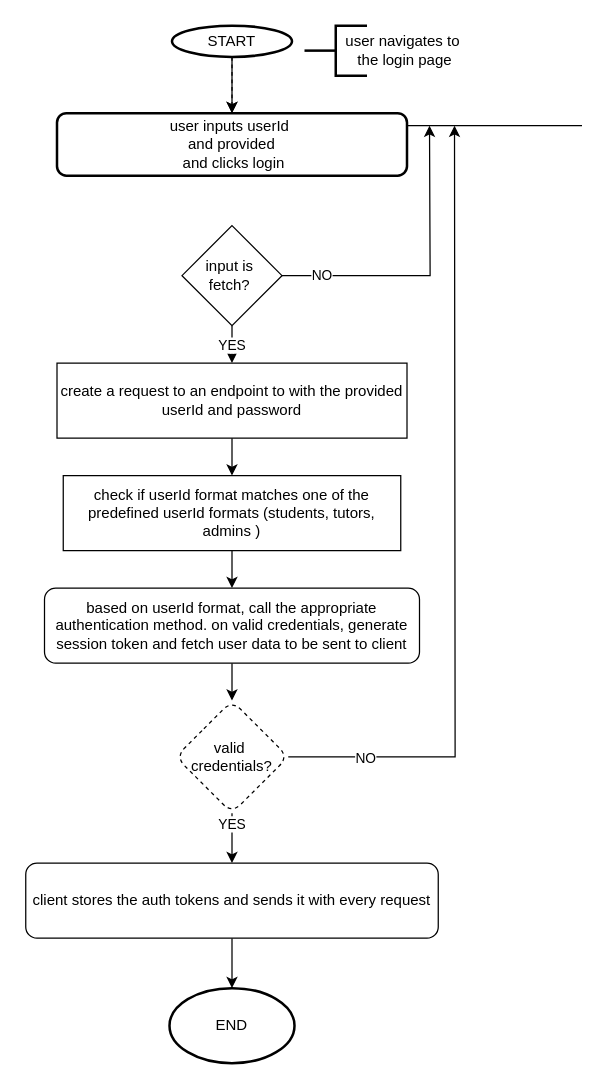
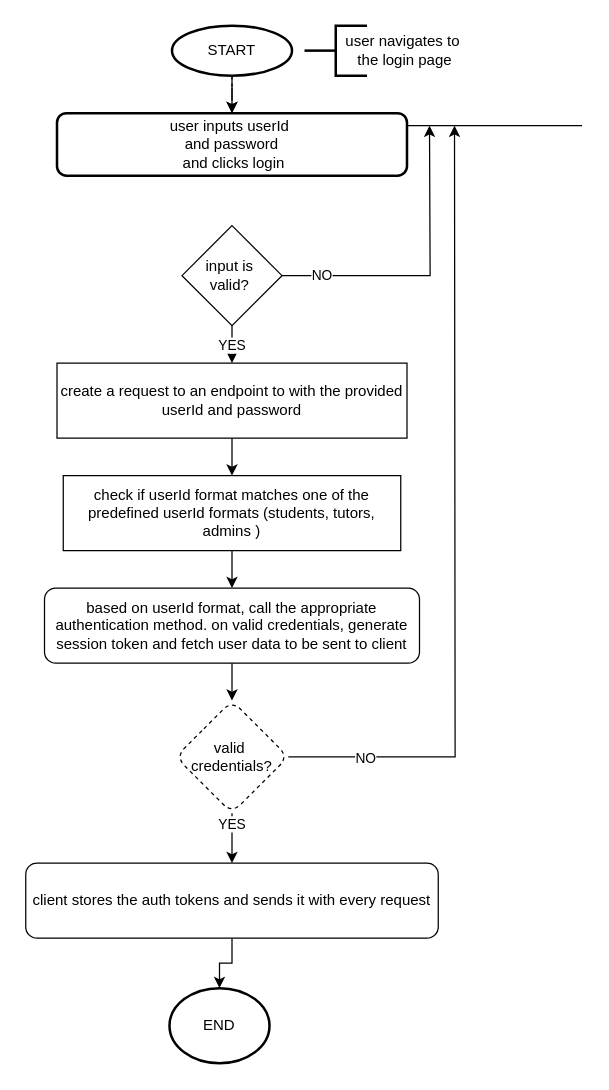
(232, 41) -> (232, 51)
(232, 144) -> (232, 144)
(232, 276) -> (232, 276)
(232, 1026) -> (219, 1026)
